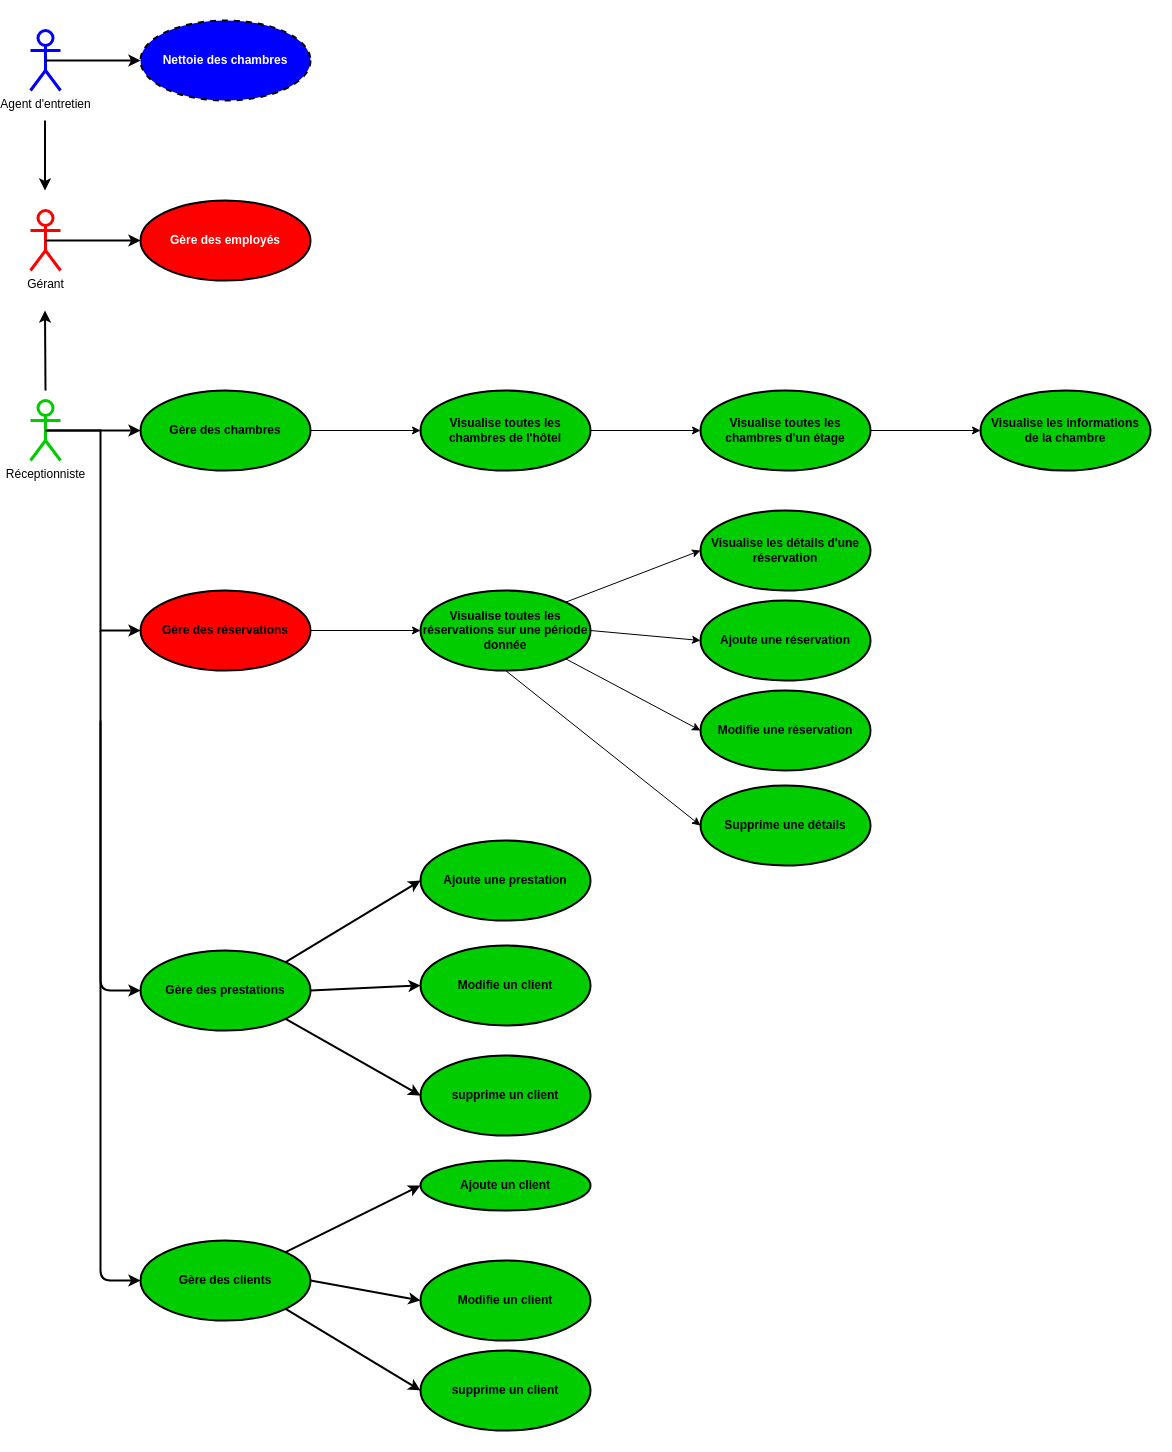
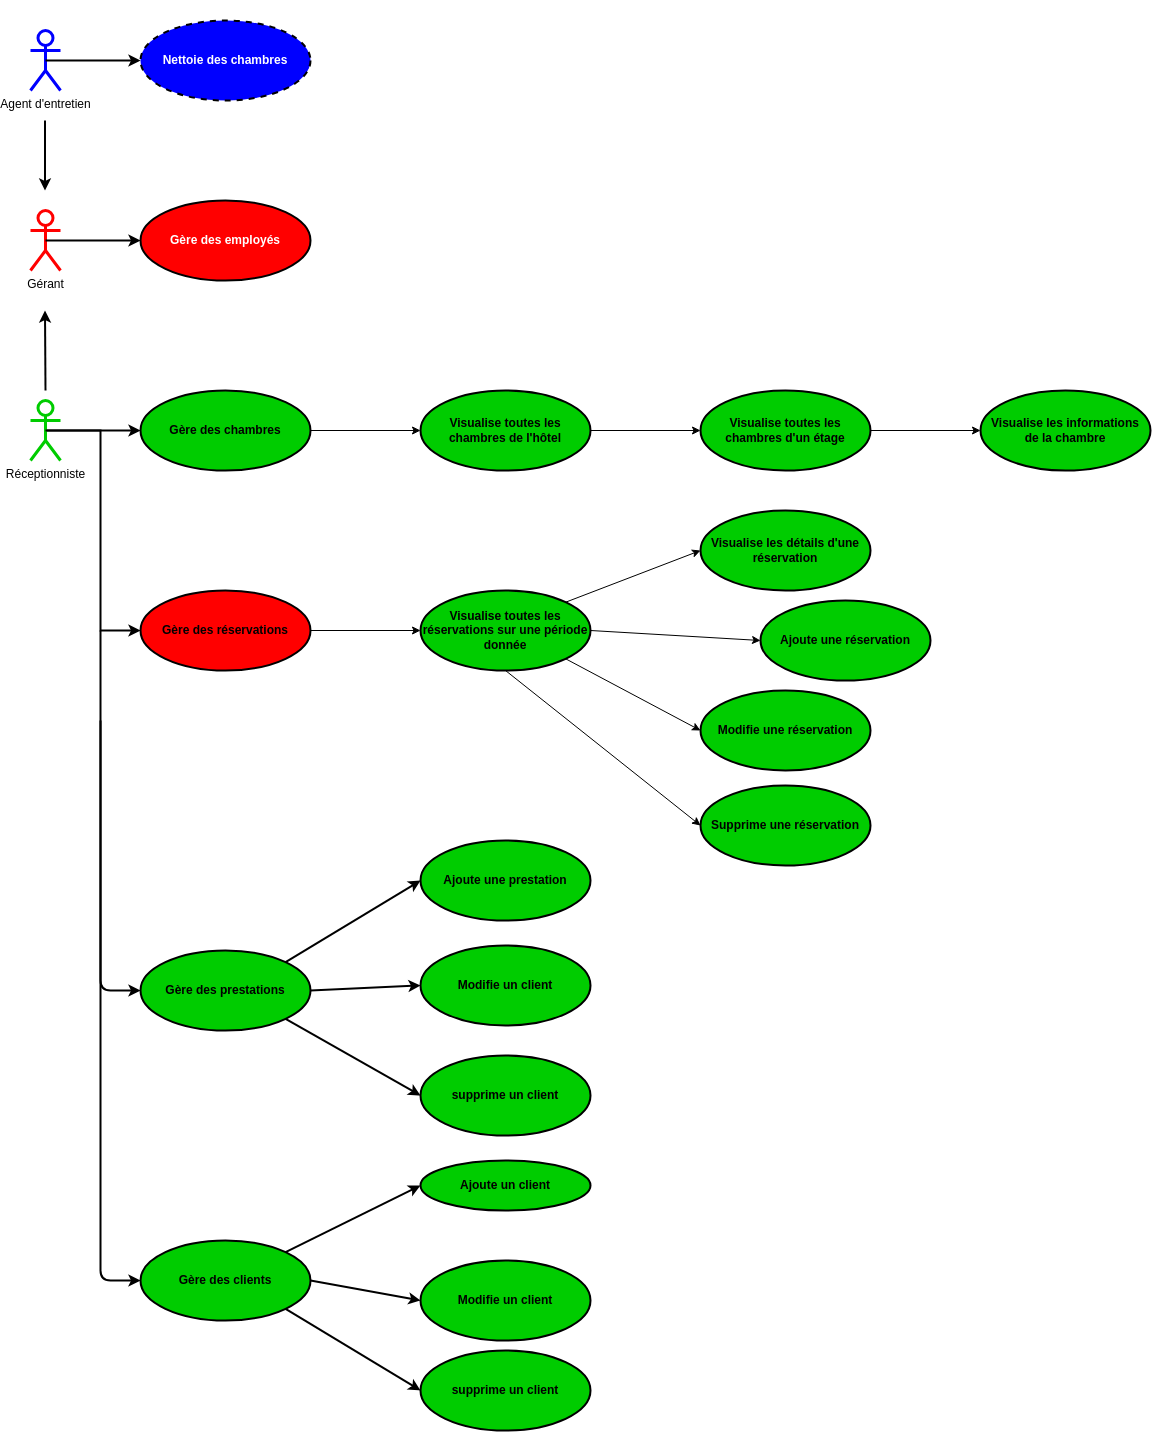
(786, 641) -> (846, 641)
(786, 826) -> (786, 826)
